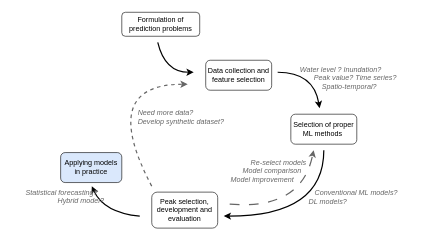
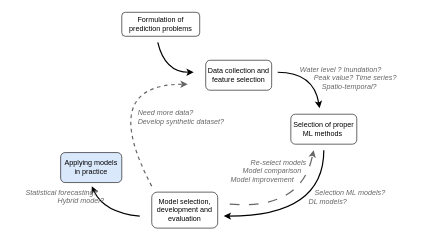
(350, 198) -> (344, 198)
(185, 210) -> (185, 210)
